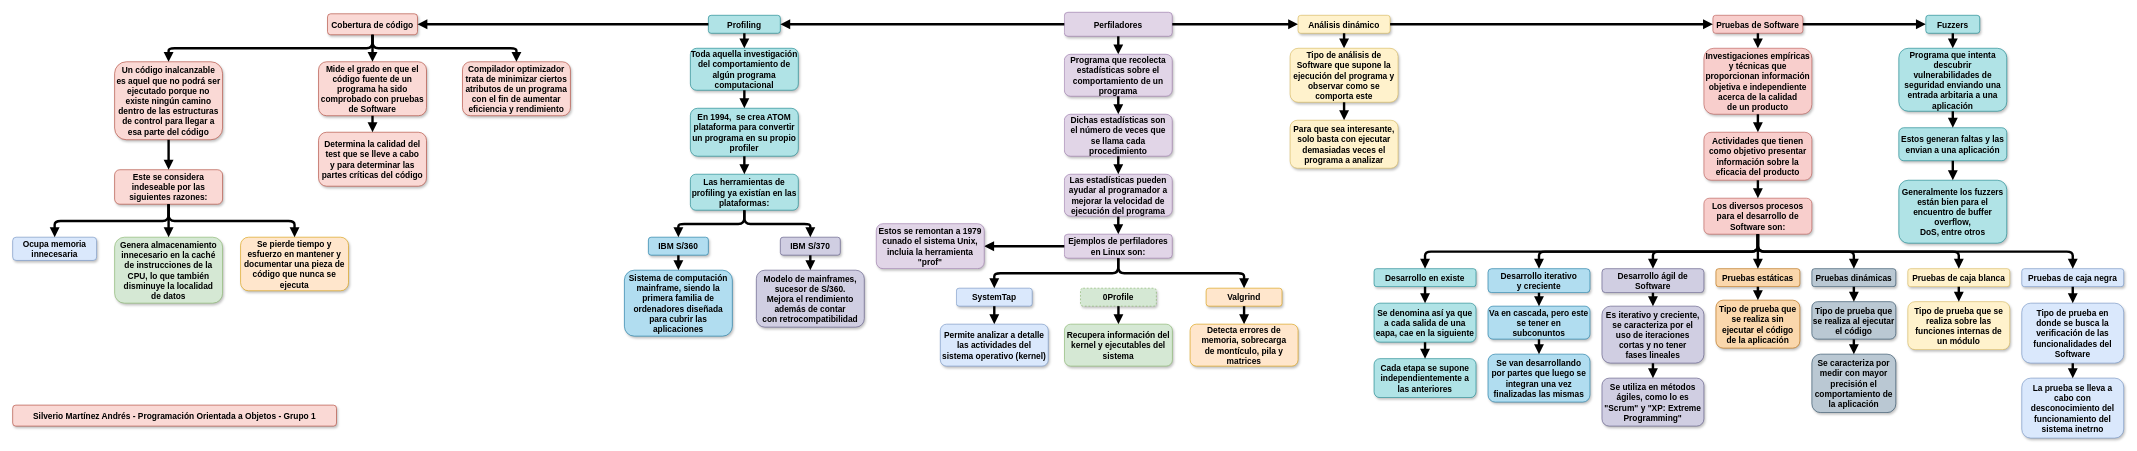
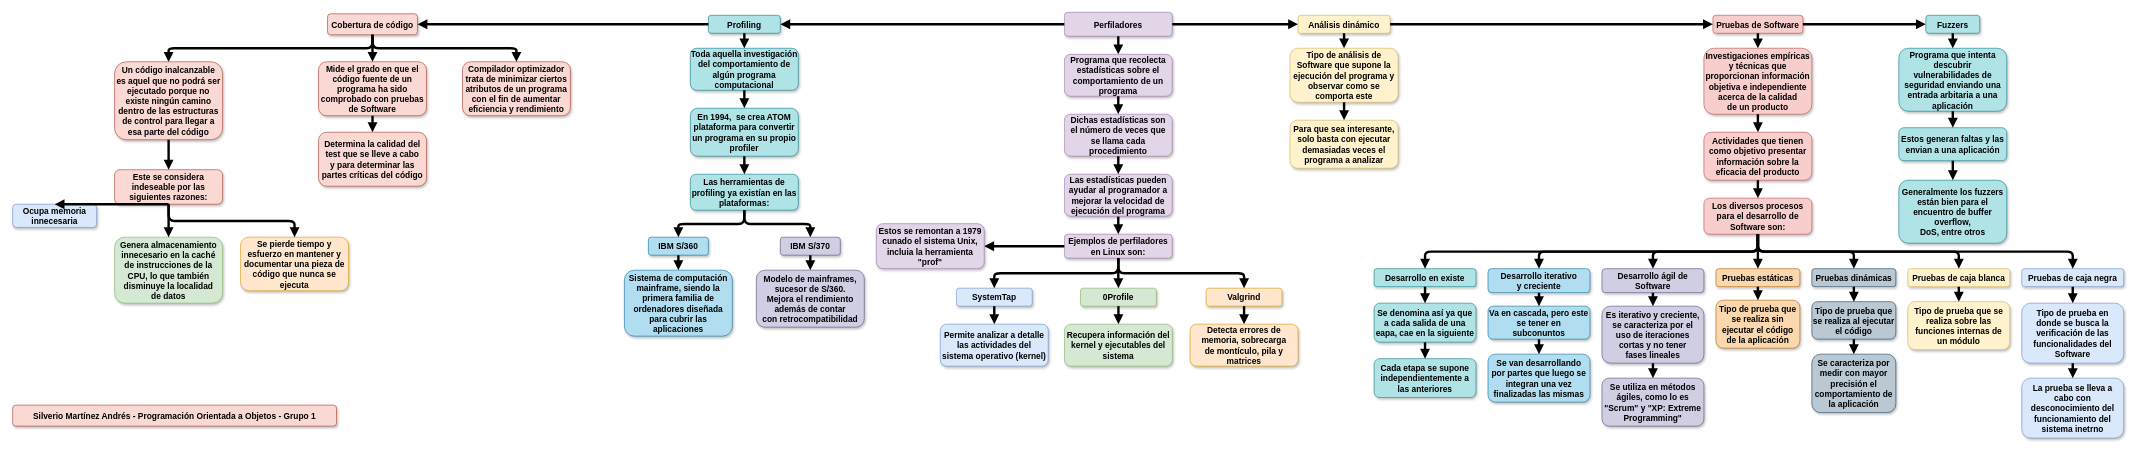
(54, 249) -> (54, 216)
none -> (1118, 276)
(1119, 297) -> (1119, 297)
